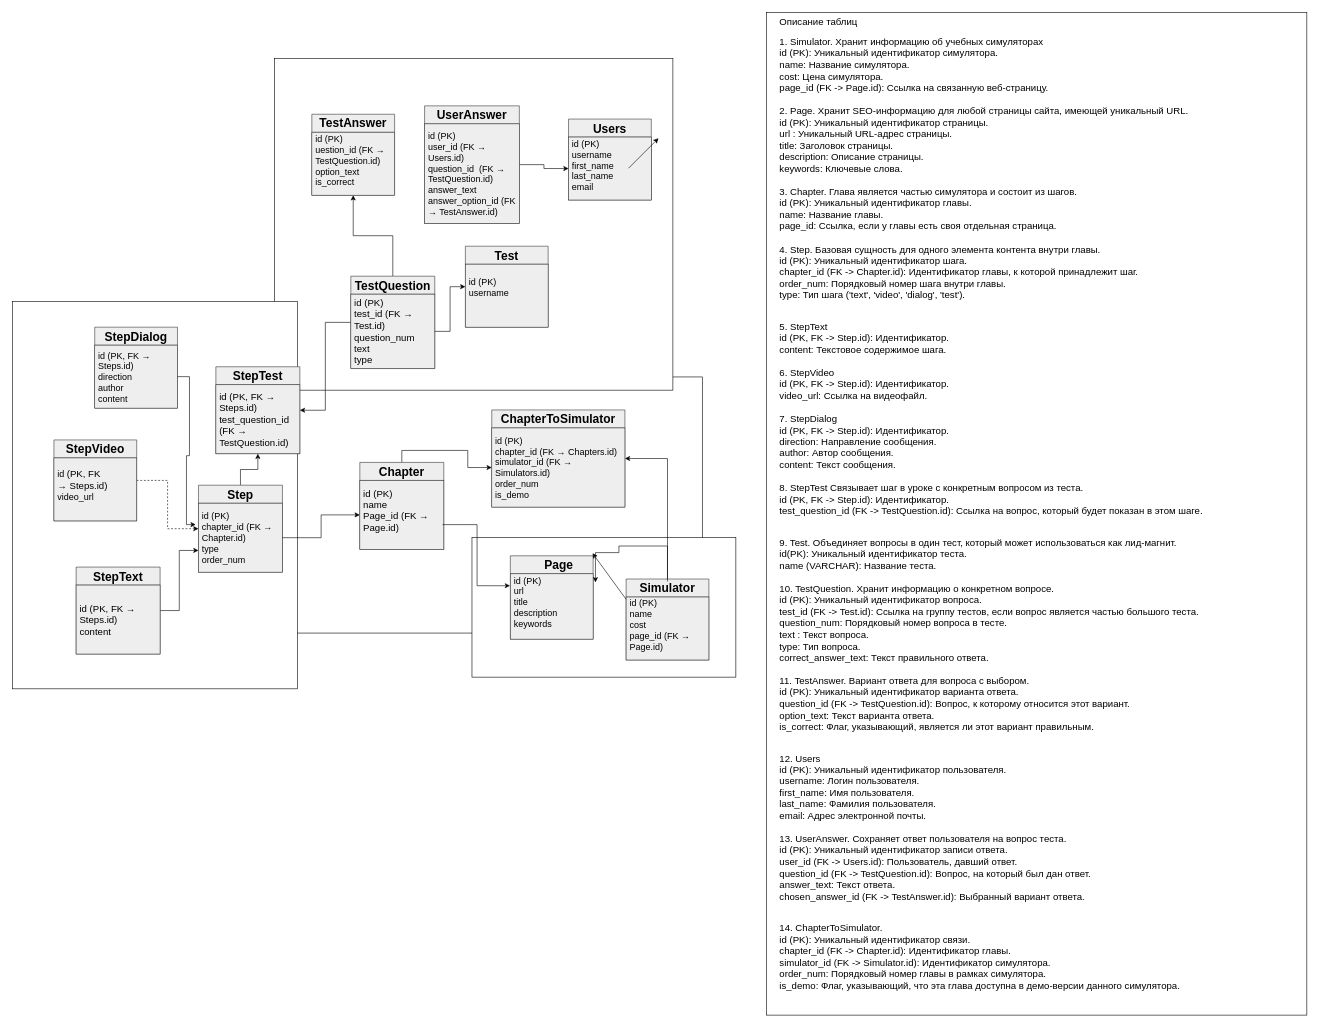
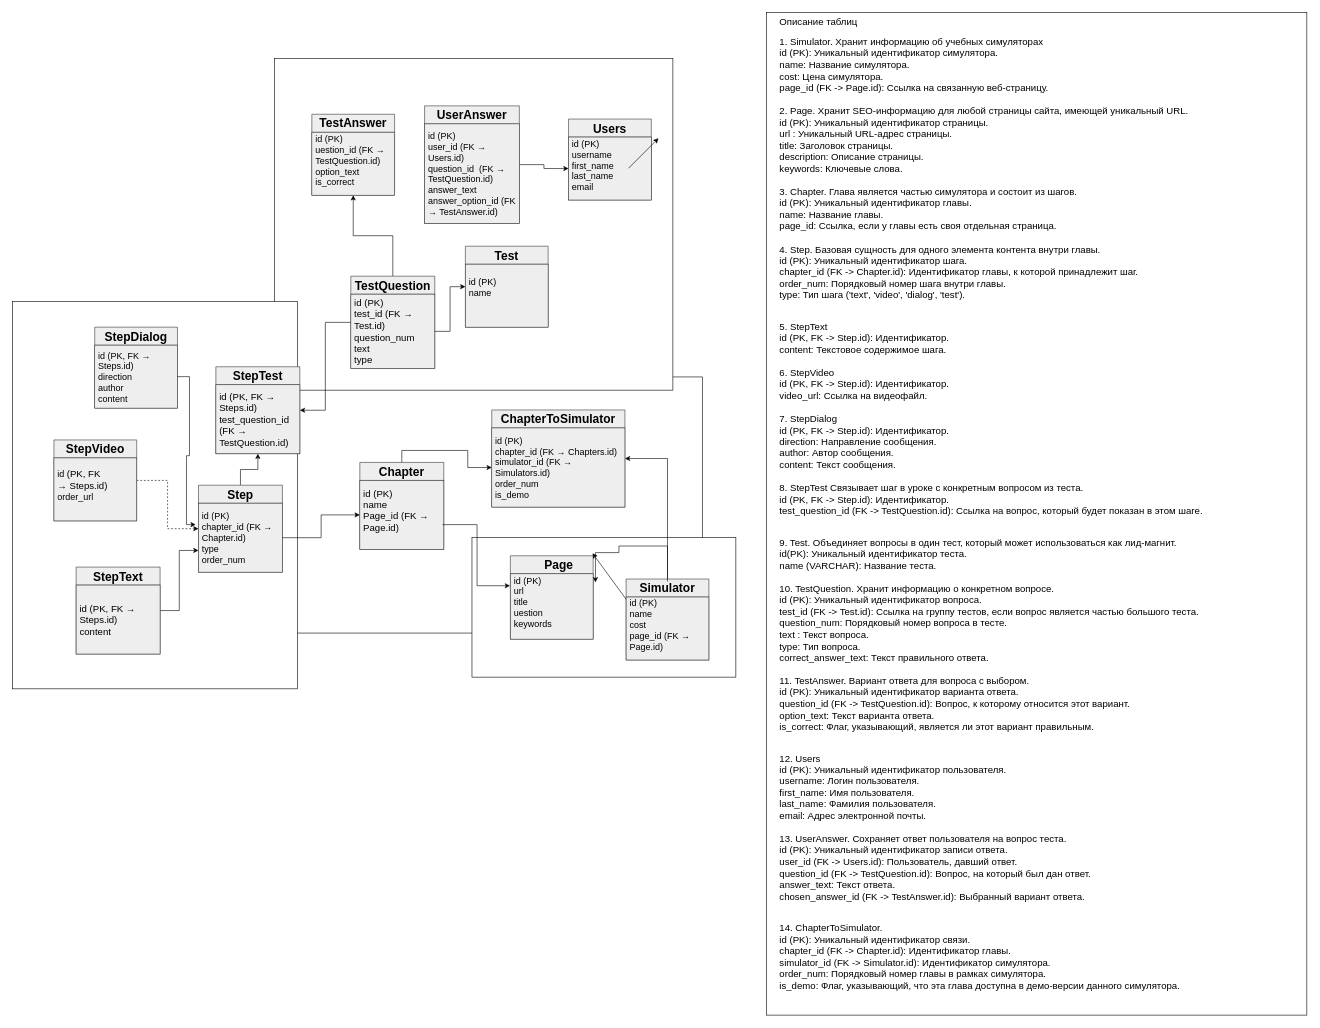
(485, 296) -> (481, 296)
(96, 490) -> (96, 490)
(534, 607) -> (530, 607)
